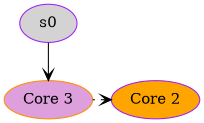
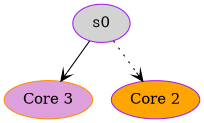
(97, 100) -> (125, 57)
